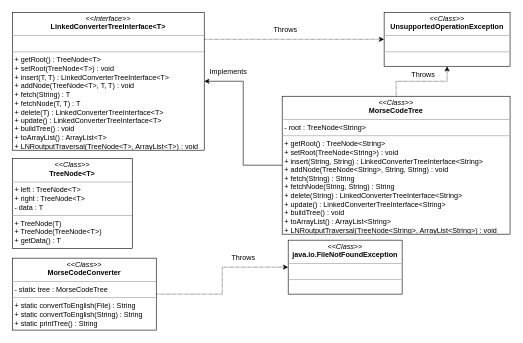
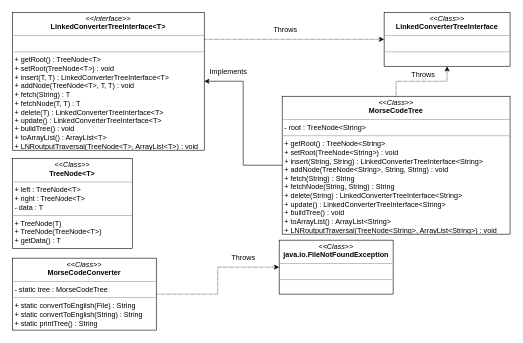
(441, 21) -> (440, 21)
(345, 267) -> (336, 267)
